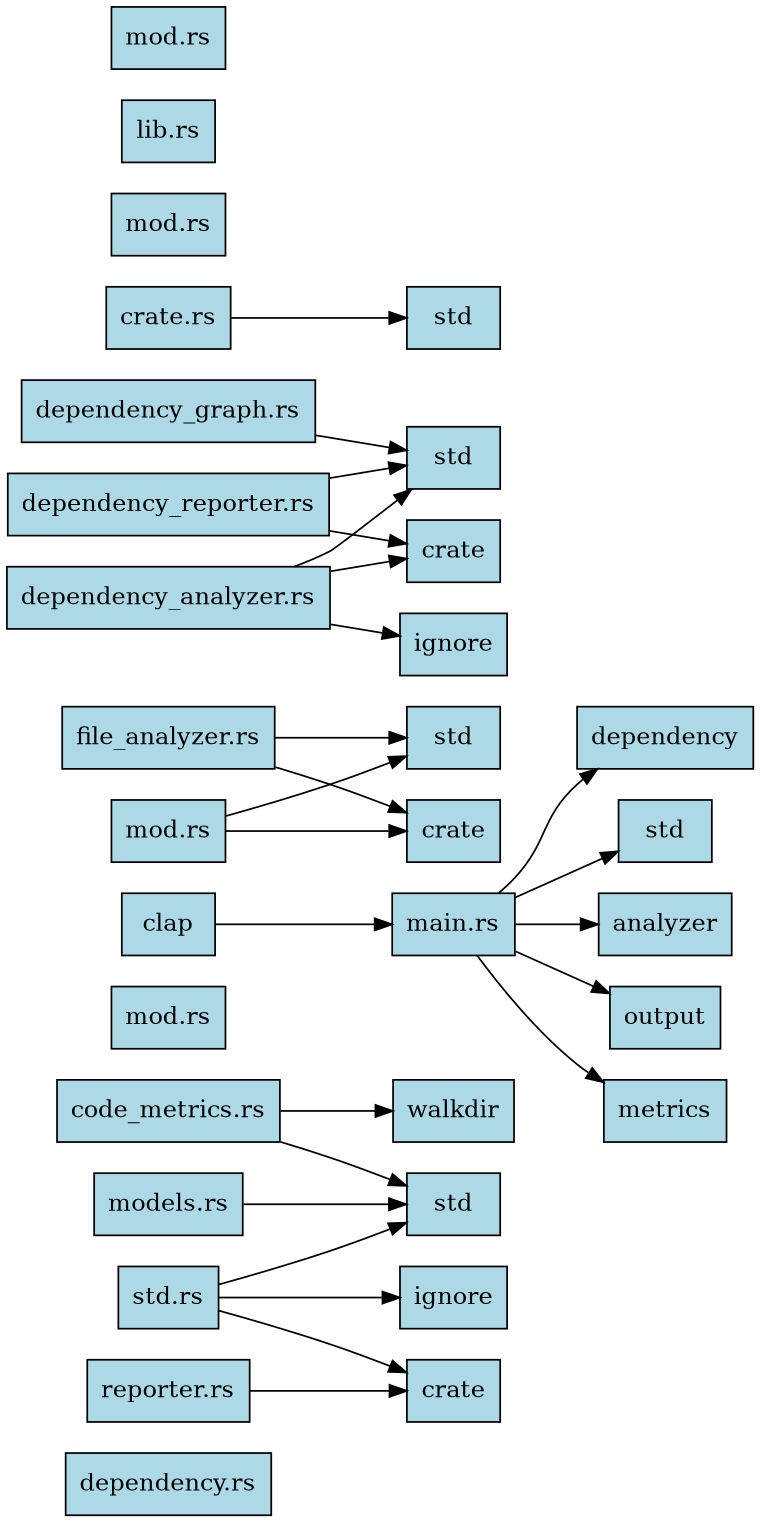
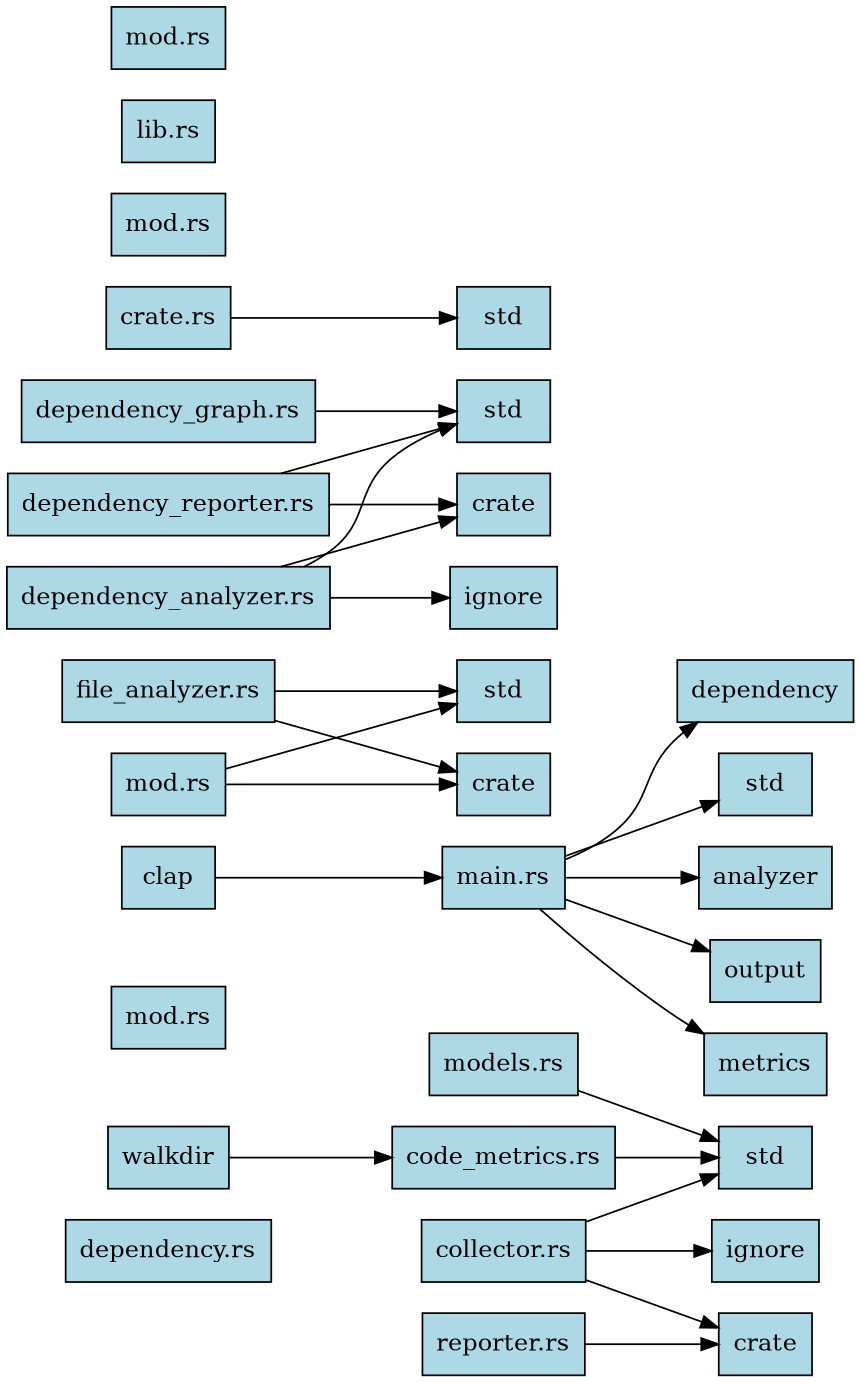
(328, 1111) -> (302, 1158)
(168, 1298) -> (504, 1251)
